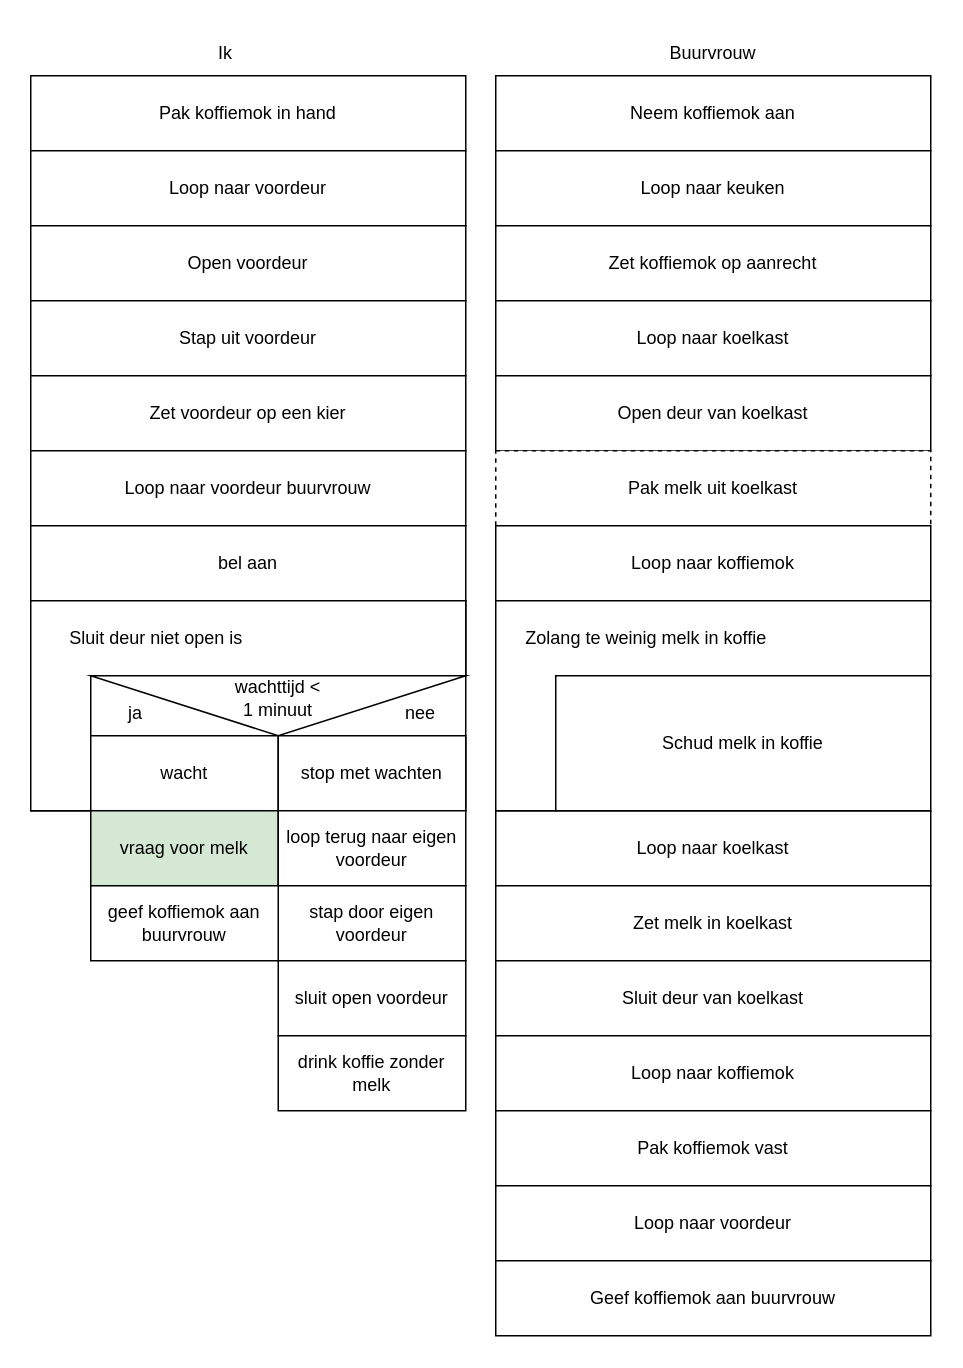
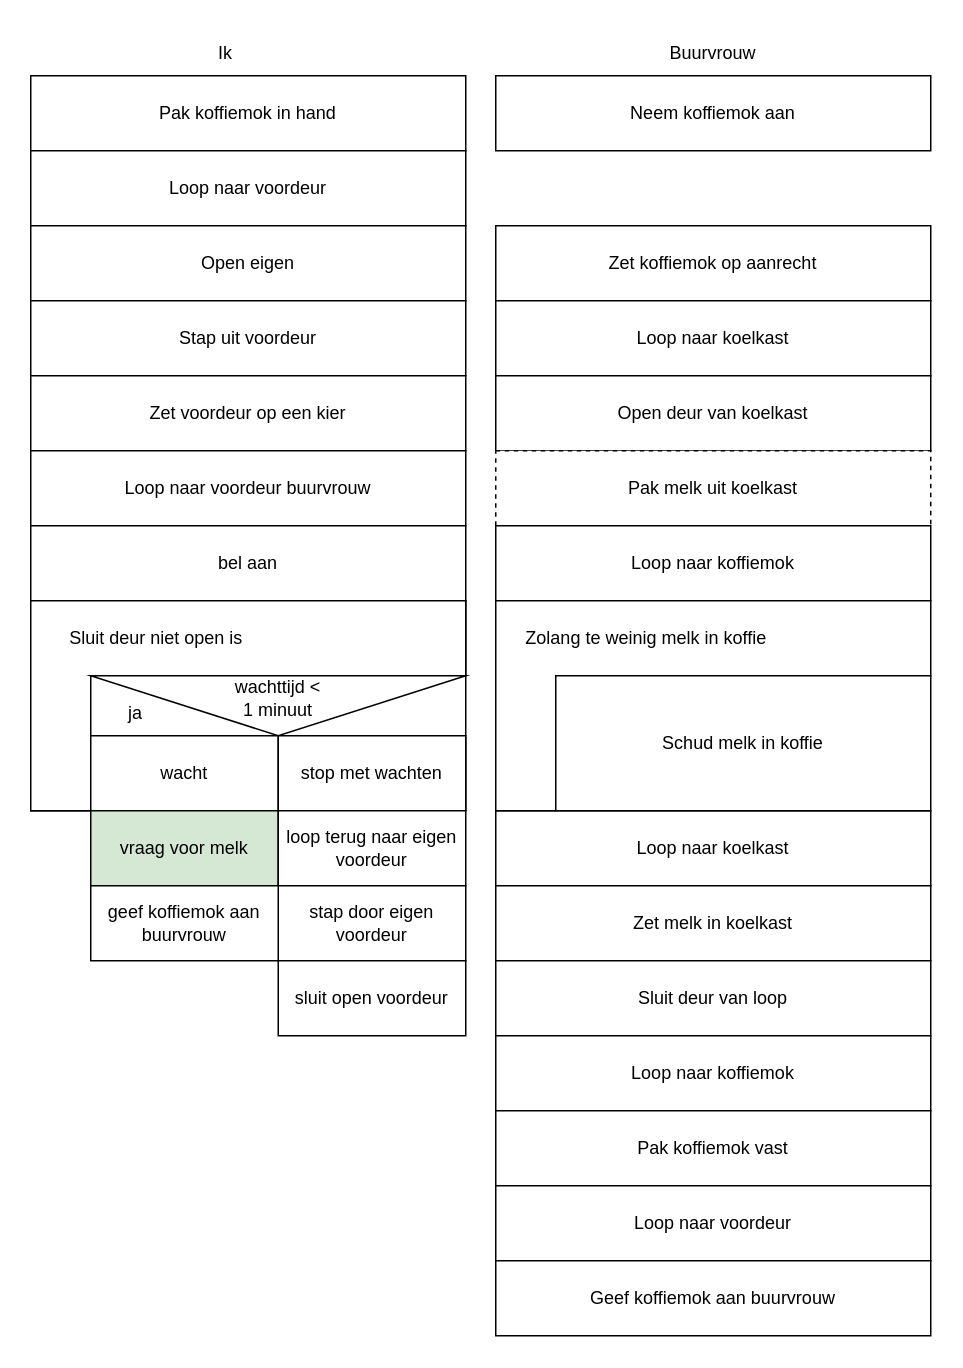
(713, 188) -> none
(248, 263) -> (248, 263)
(421, 713) -> none
(713, 998) -> (713, 998)
(372, 1073) -> none
